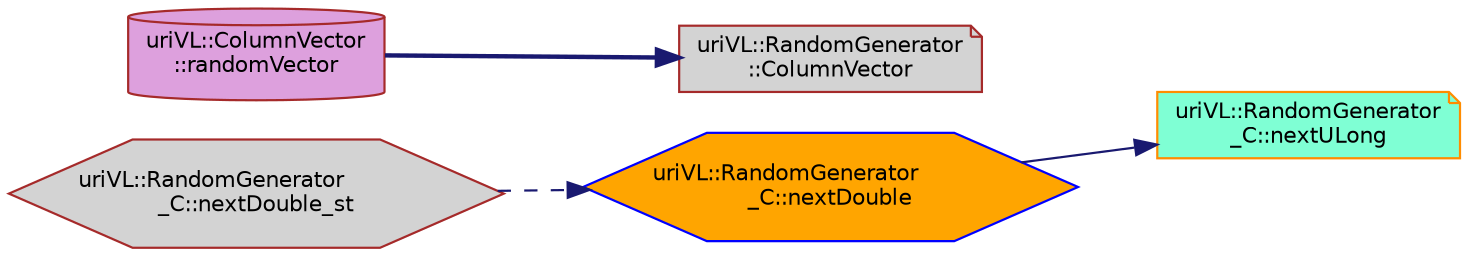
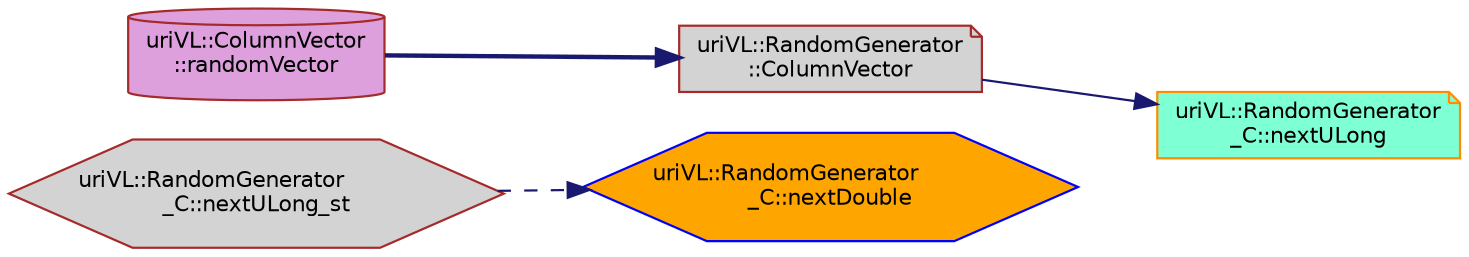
(1078, 155) -> (1059, 90)
(256, 194) -> (256, 194)
